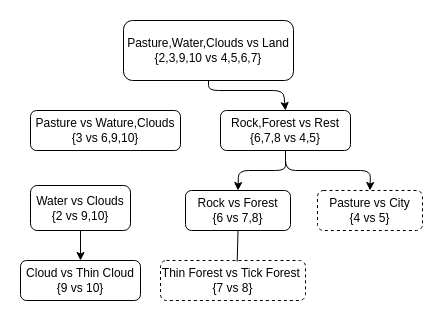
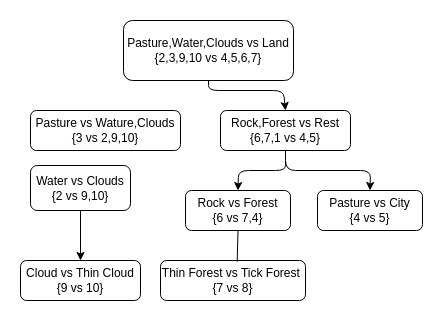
(106, 131) -> (106, 131)
(286, 131) -> (286, 131)
(81, 208) -> (81, 188)
(238, 211) -> (238, 211)
(370, 211) -> (370, 211)
(233, 281) -> (233, 281)
